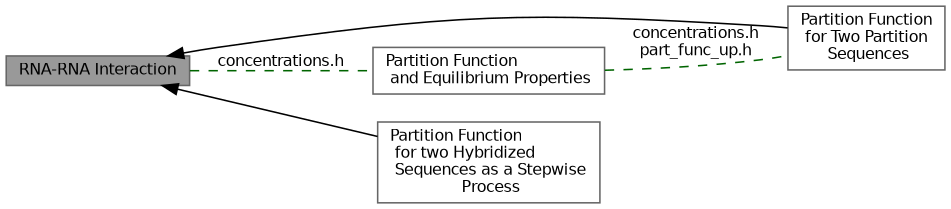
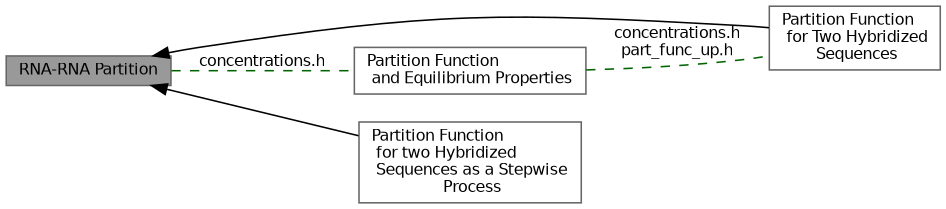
(866, 38) -> (855, 38)
(98, 71) -> (89, 71)
